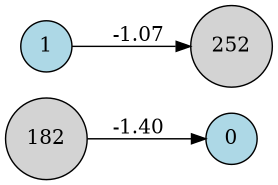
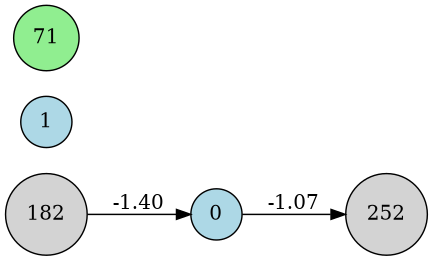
none -> (46, 38)
(124, 46) -> (286, 214)
